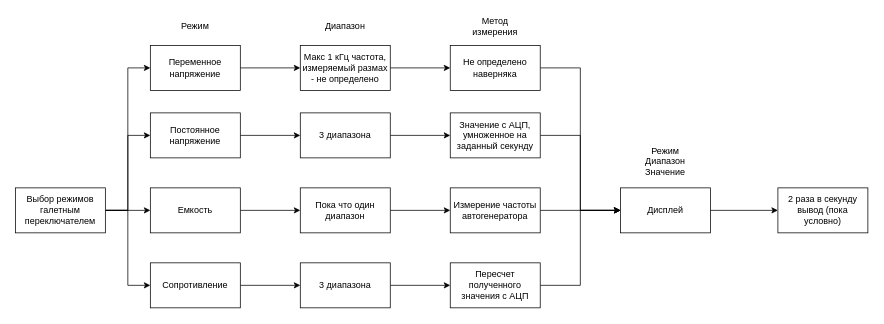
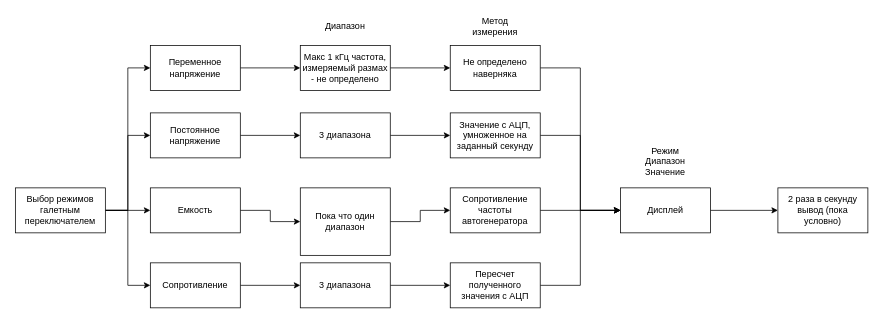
(195, 27) -> none
(345, 210) -> (345, 222)
(495, 210) -> (495, 210)
